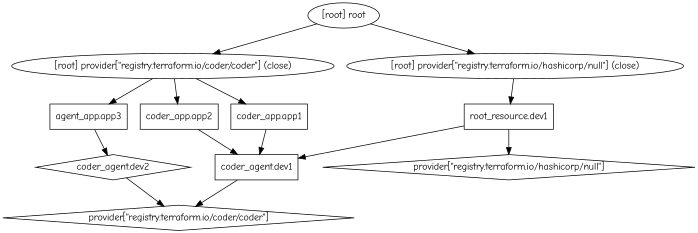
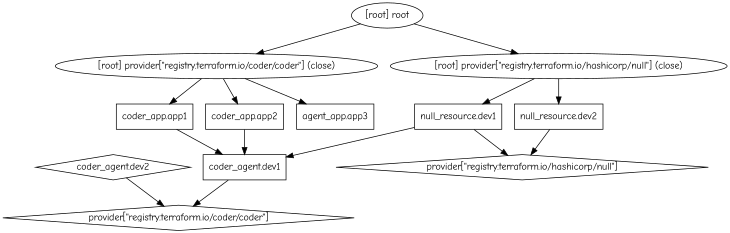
(509, 117) -> (458, 117)
none -> (559, 117)
(99, 139) -> none
